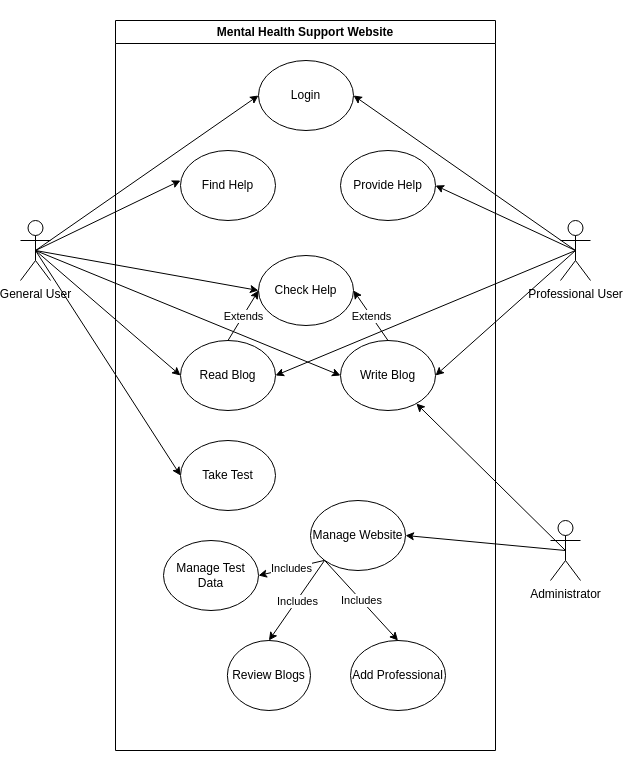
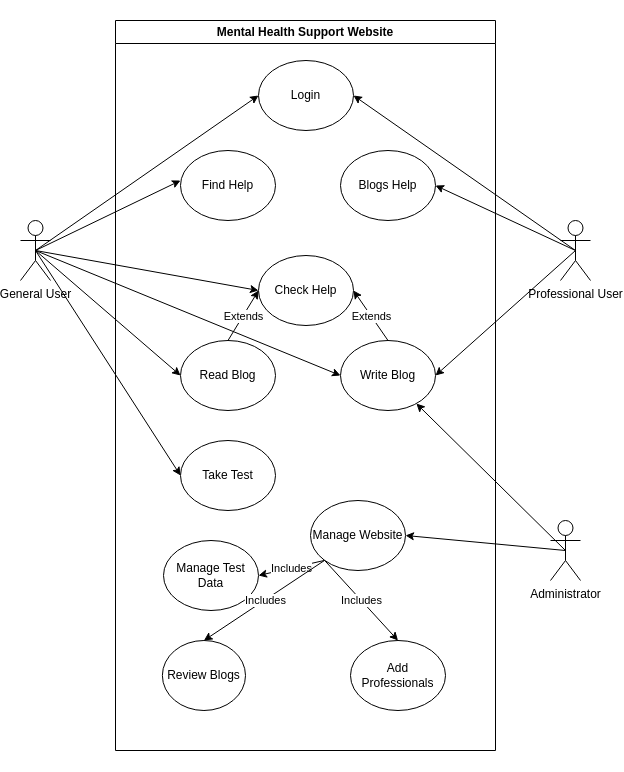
(388, 186) -> (388, 186)
(426, 313) -> none
(269, 676) -> (204, 676)
(398, 676) -> (398, 676)
